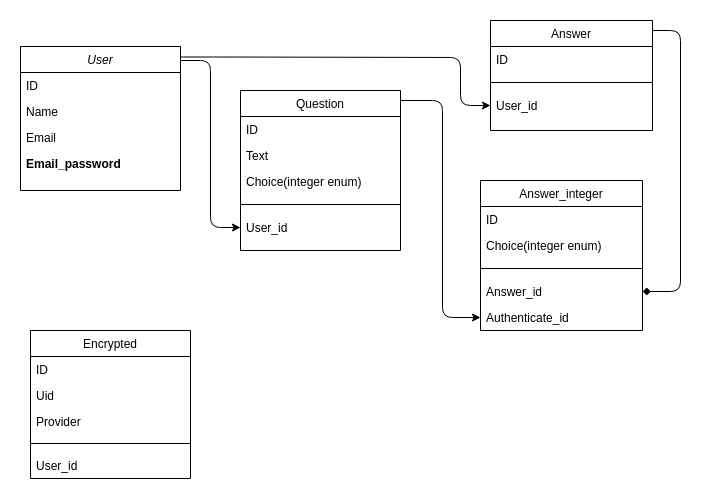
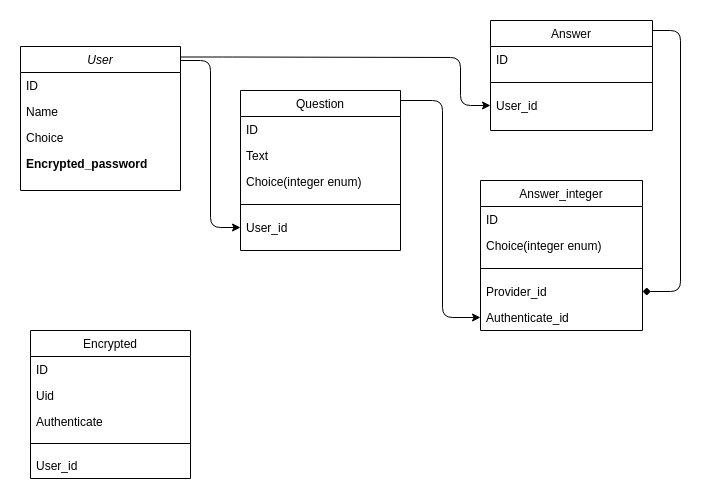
(40, 138) -> (45, 138)
(70, 164) -> (86, 164)
(515, 292) -> (520, 292)
(61, 422) -> (75, 422)
